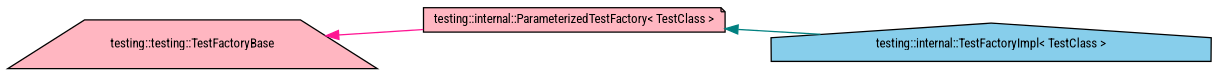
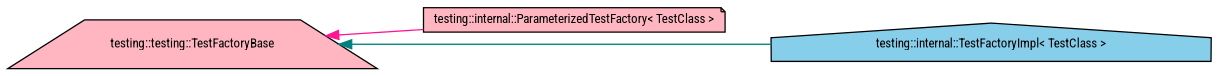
(779, 32) -> (562, 44)
